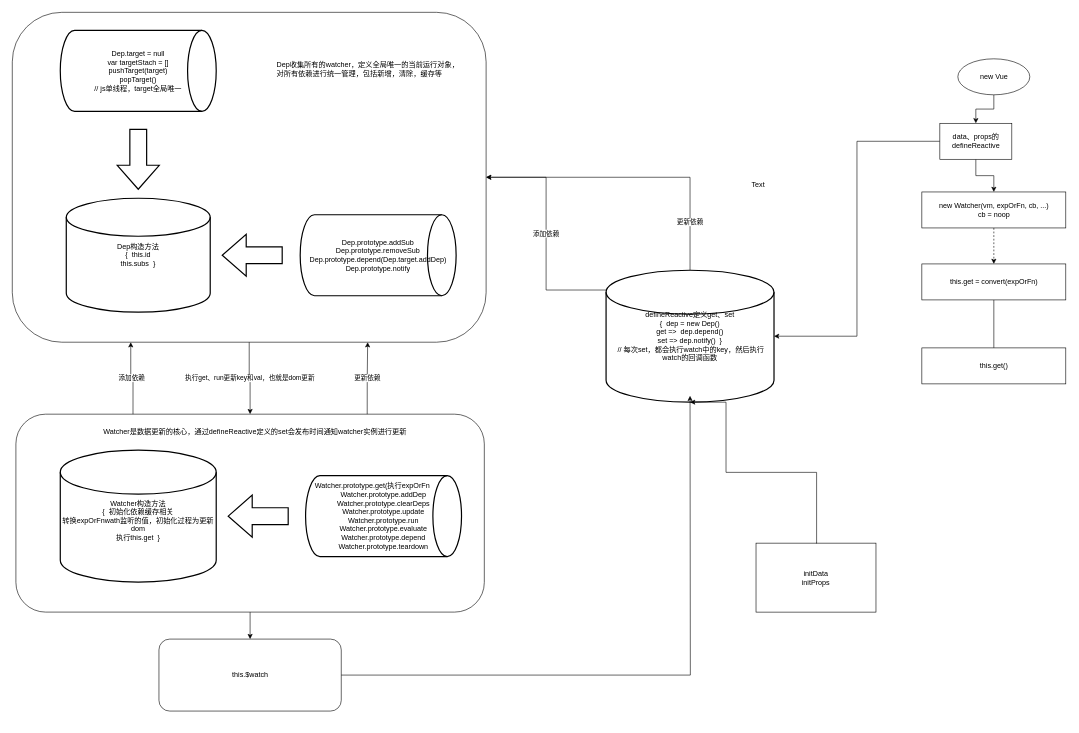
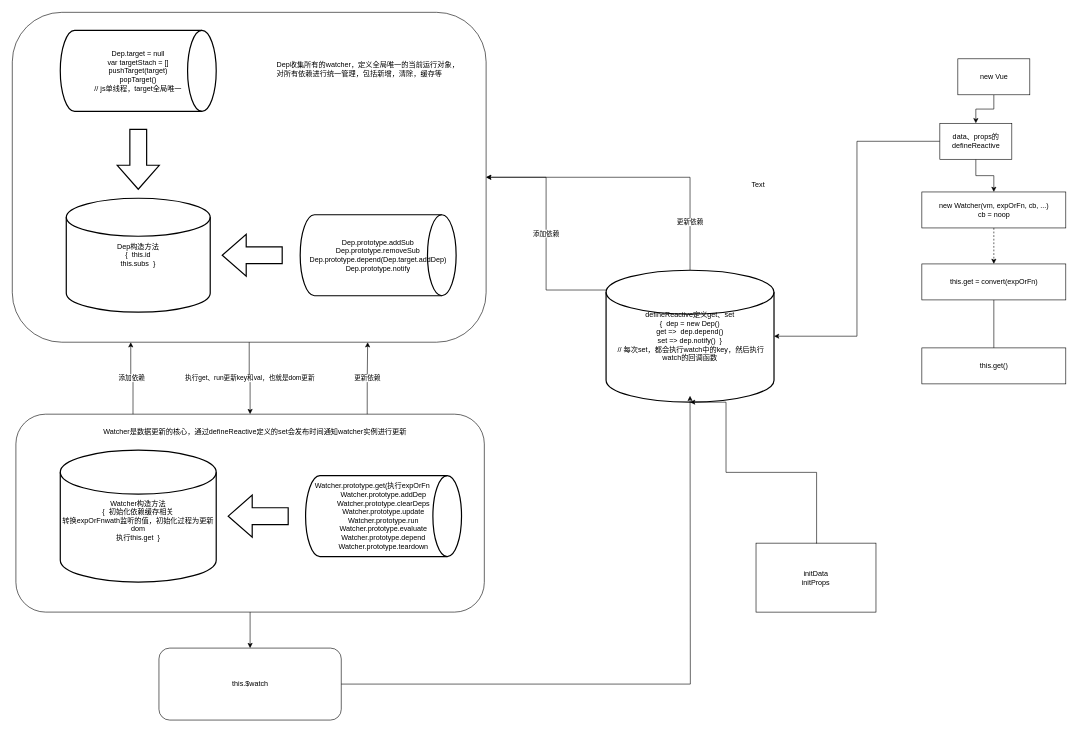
(994, 77) -> (994, 77)
(250, 675) -> (250, 684)
